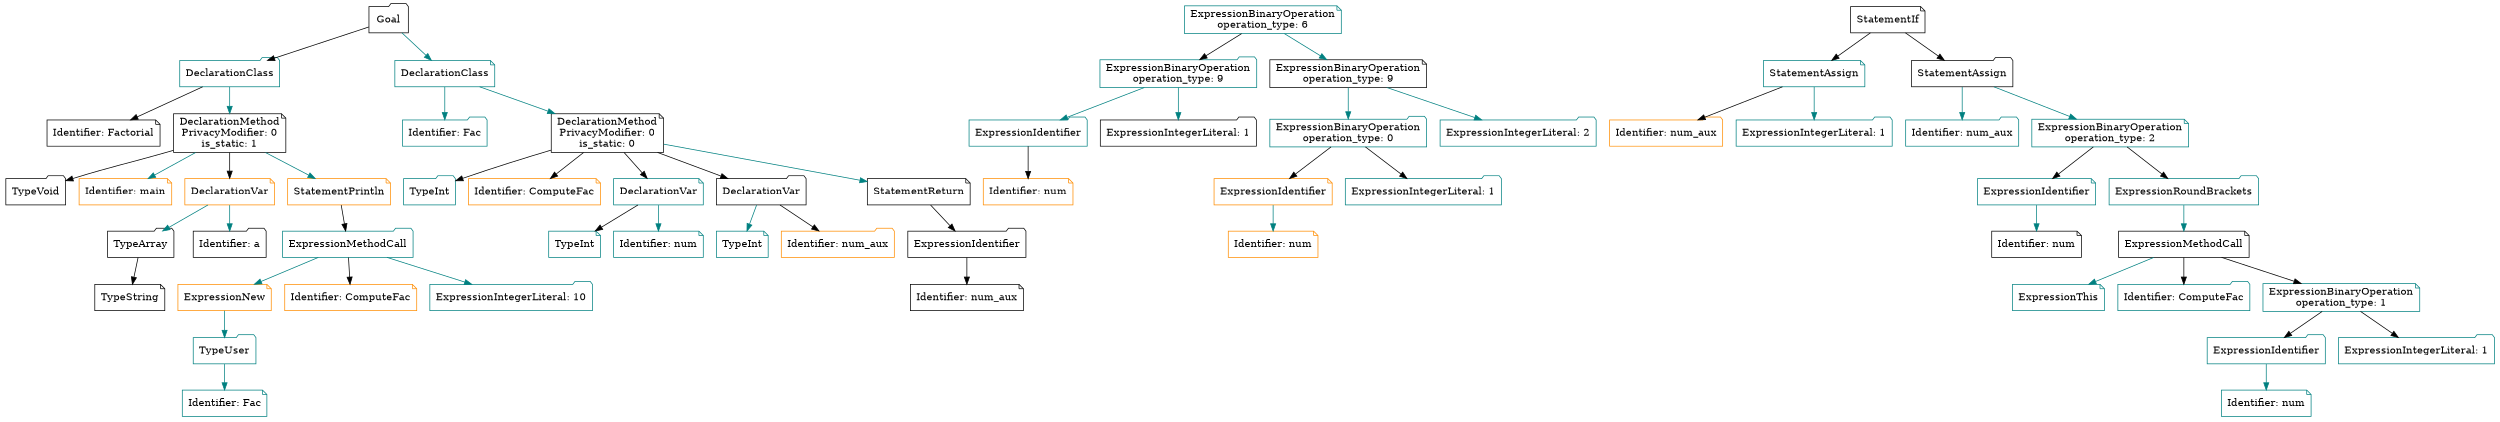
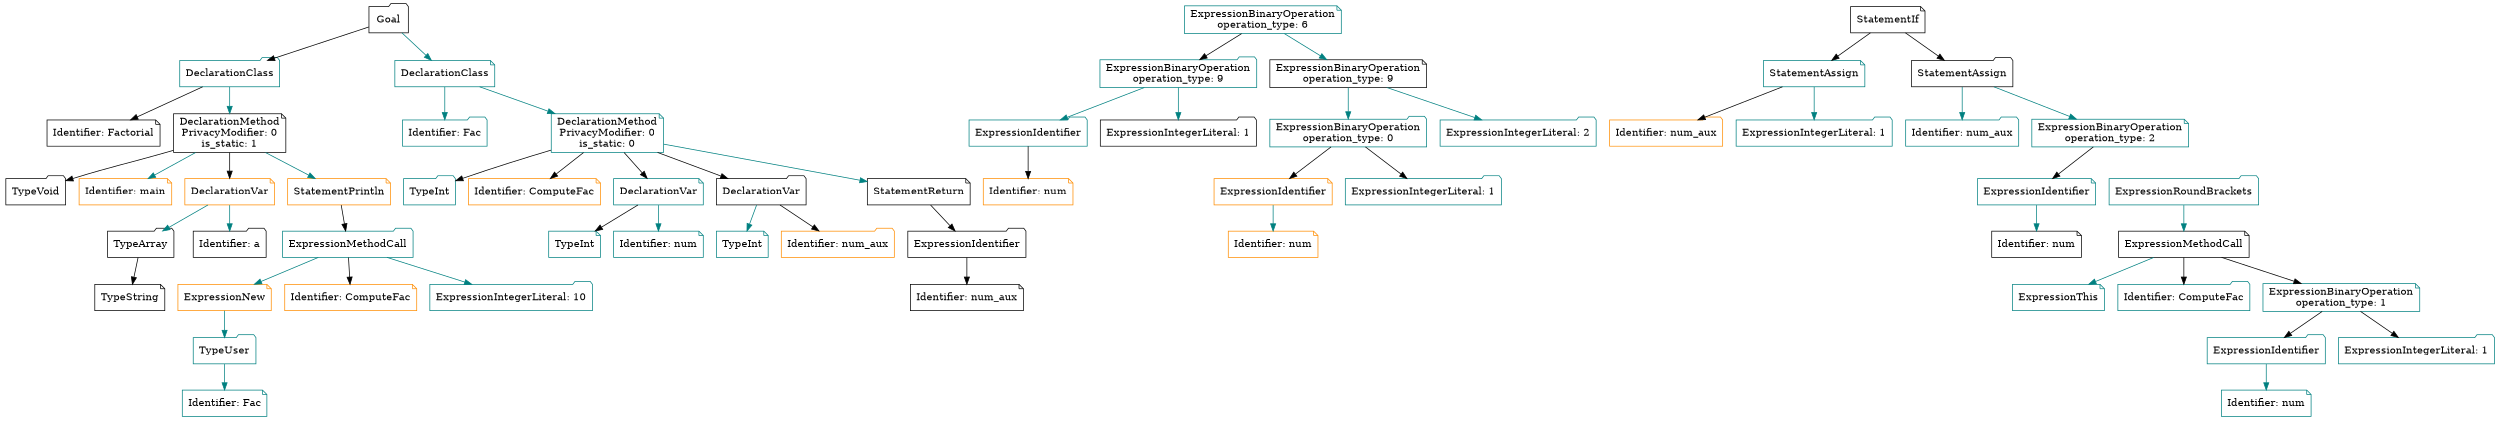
(607, 133) -> (607, 133)
(2144, 160) -> none
